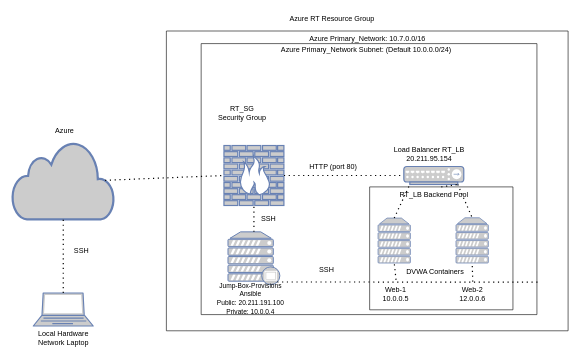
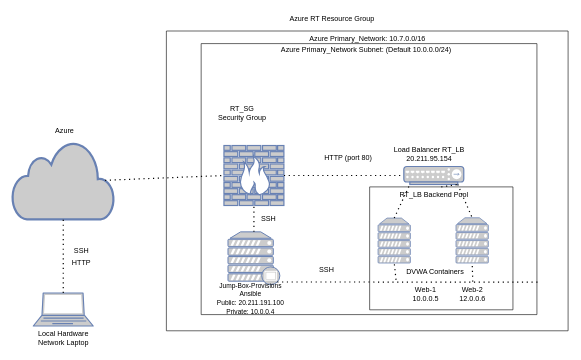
(333, 167) -> (348, 158)
none -> (81, 263)
(395, 294) -> (425, 294)
